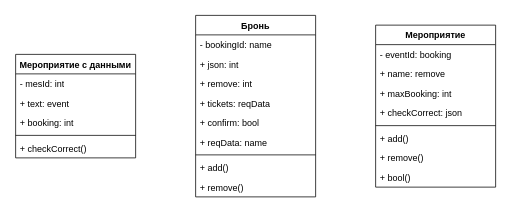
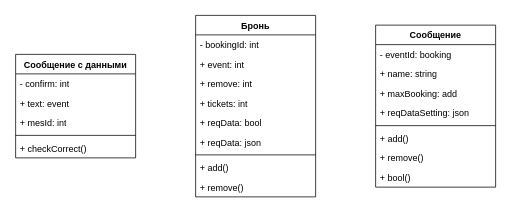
(435, 36) -> (435, 36)
(238, 46) -> (234, 46)
(75, 65) -> (75, 65)
(223, 65) -> (225, 65)
(412, 75) -> (410, 75)
(45, 85) -> (49, 85)
(417, 94) -> (418, 94)
(241, 104) -> (229, 104)
(427, 114) -> (431, 114)
(49, 124) -> (45, 124)
(232, 124) -> (233, 124)
(234, 143) -> (234, 143)
